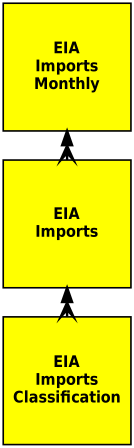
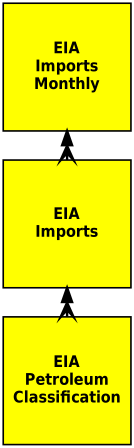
(67, 381) -> (67, 381)
